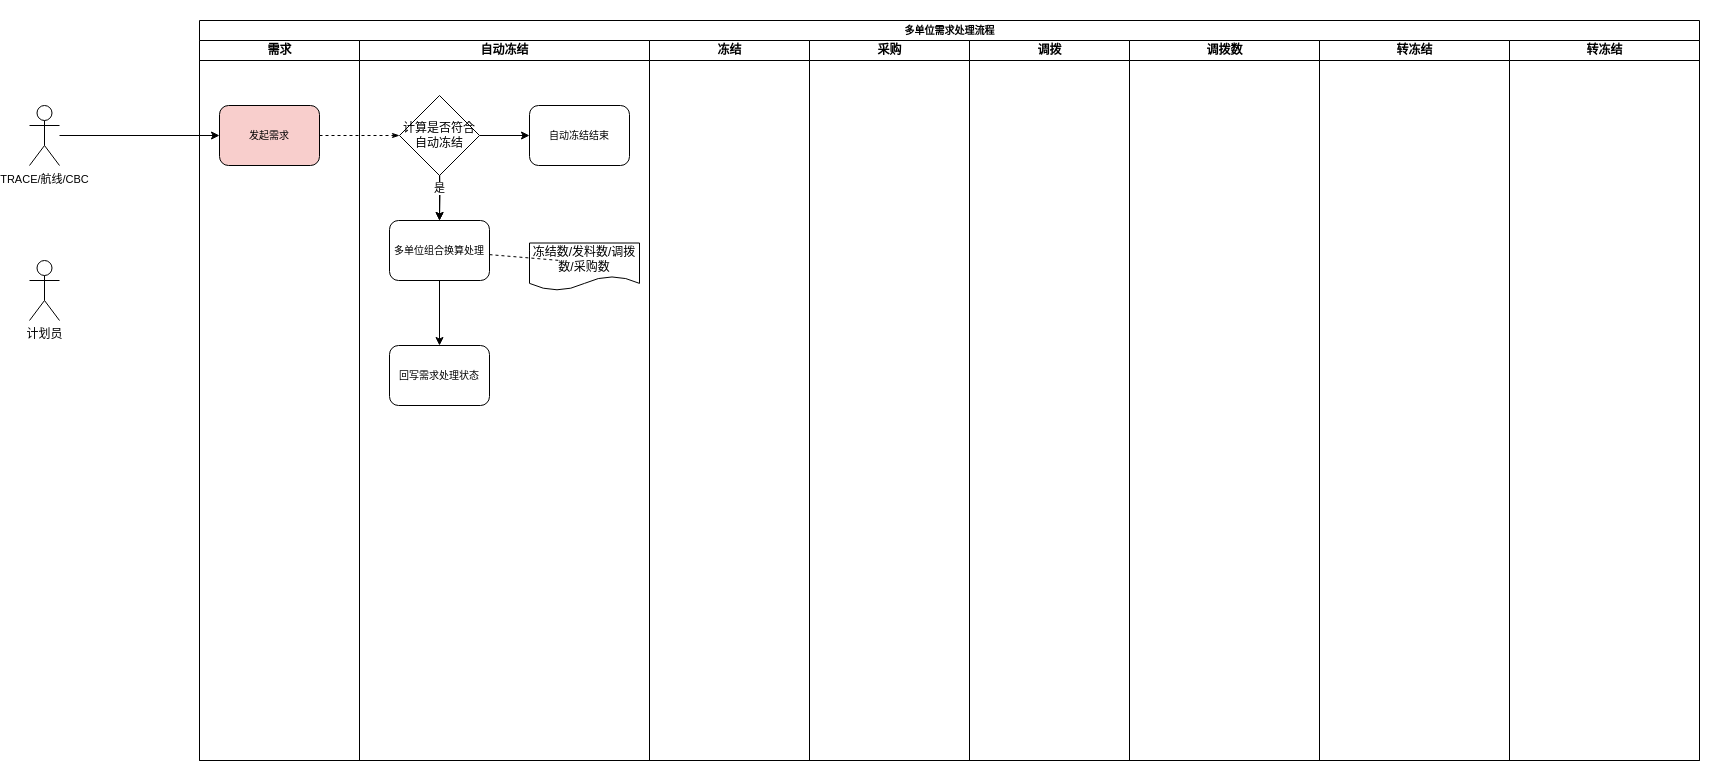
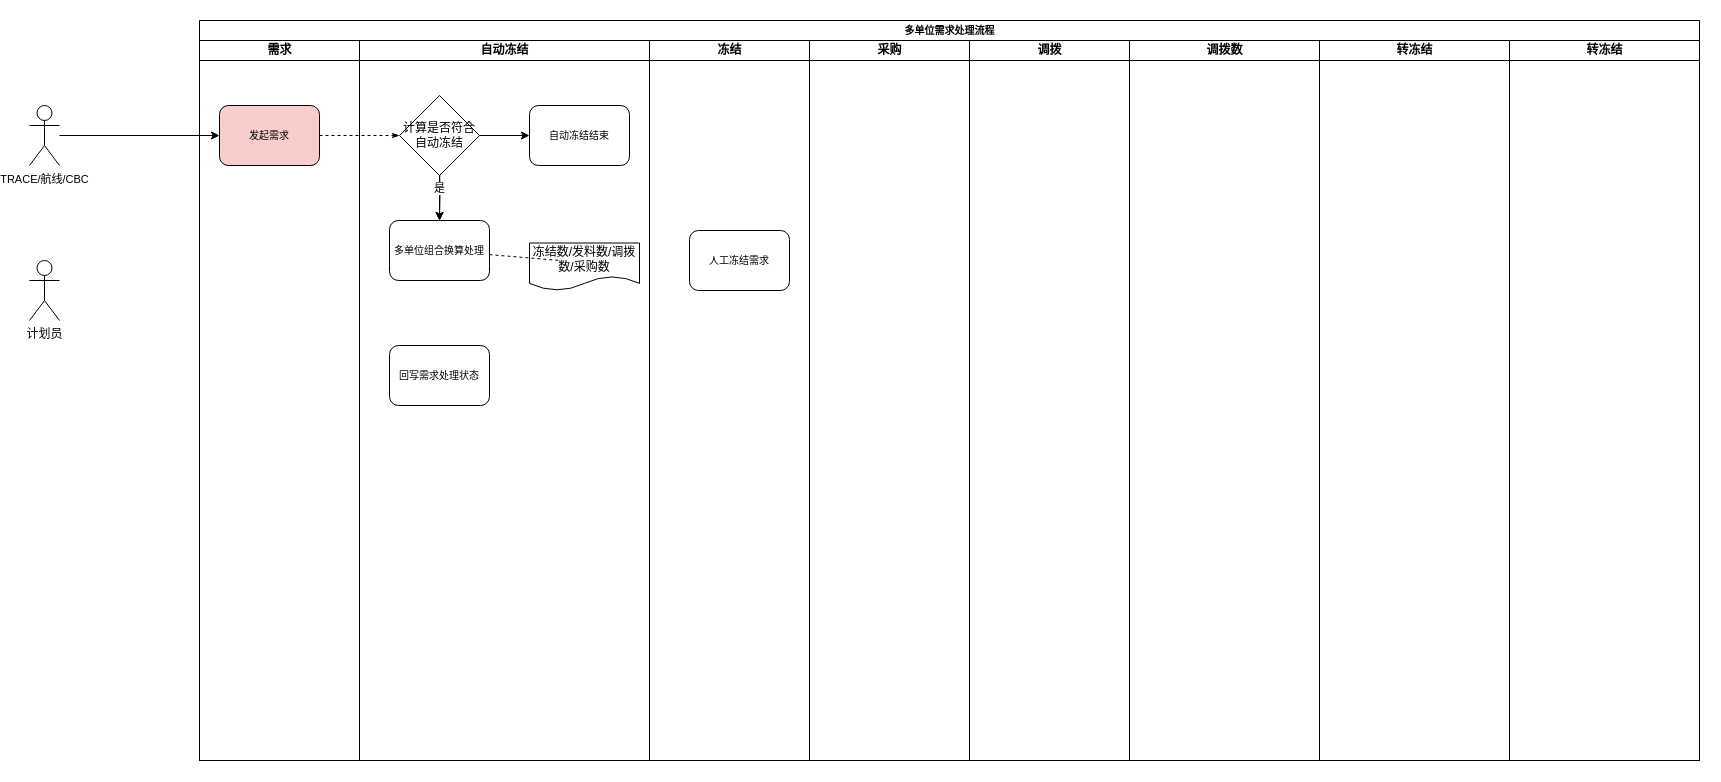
none -> (740, 261)
(440, 310) -> none
